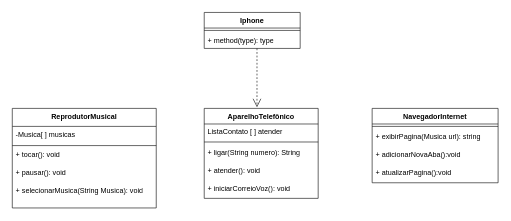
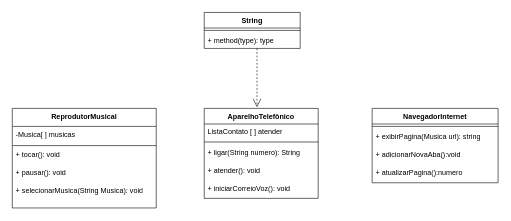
(252, 21) -> (252, 21)
(419, 173) -> (424, 173)
